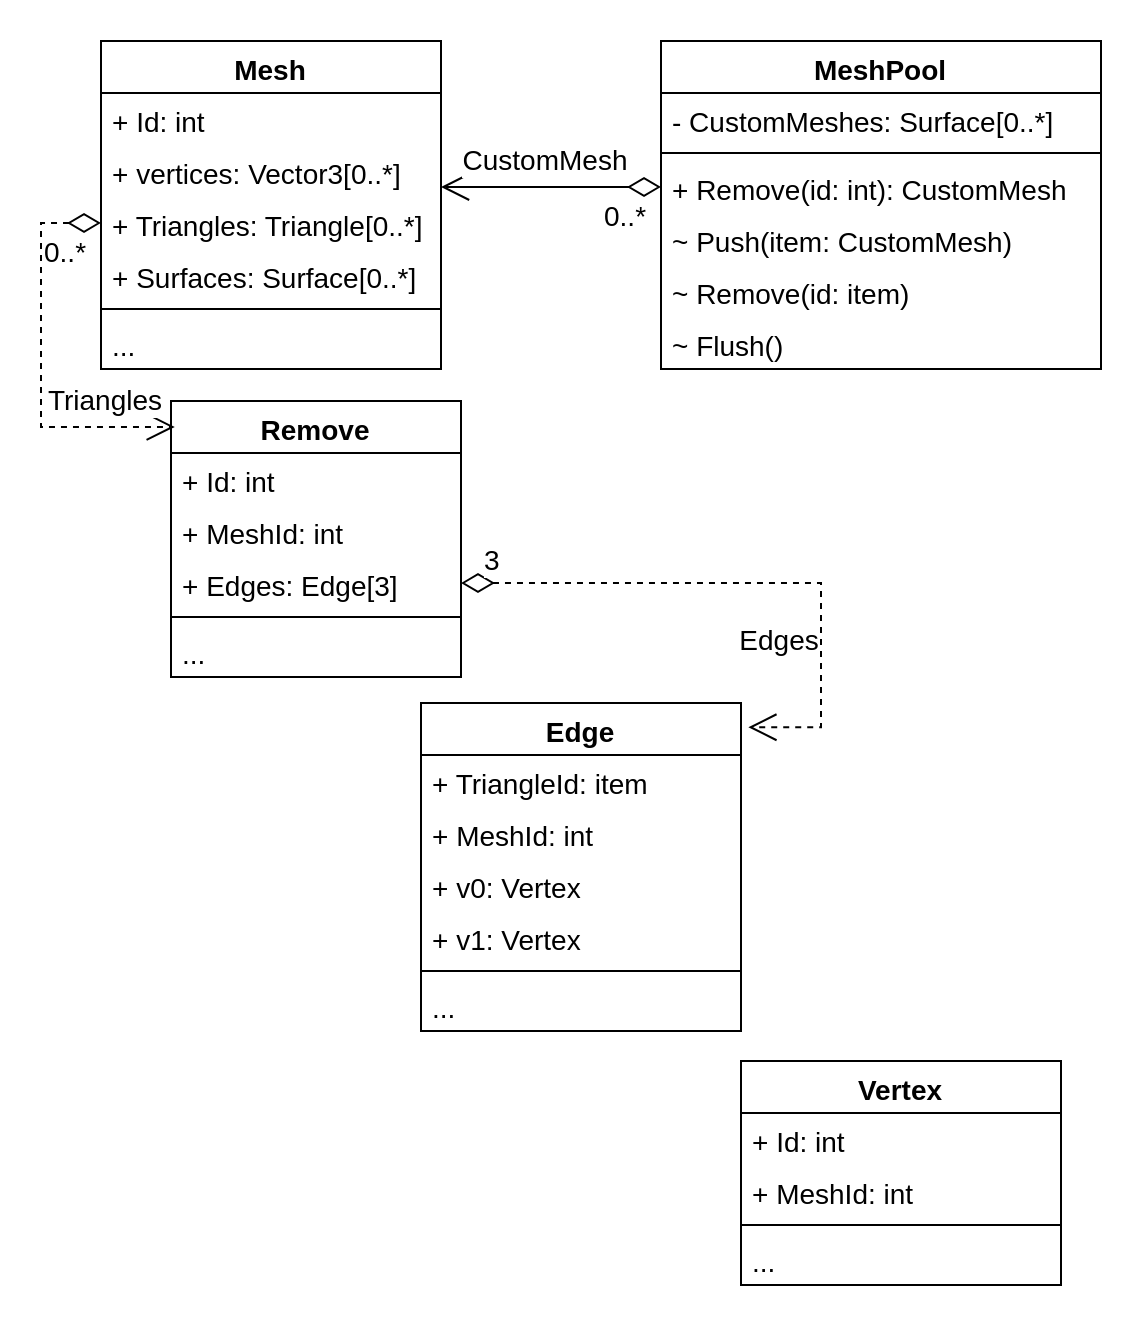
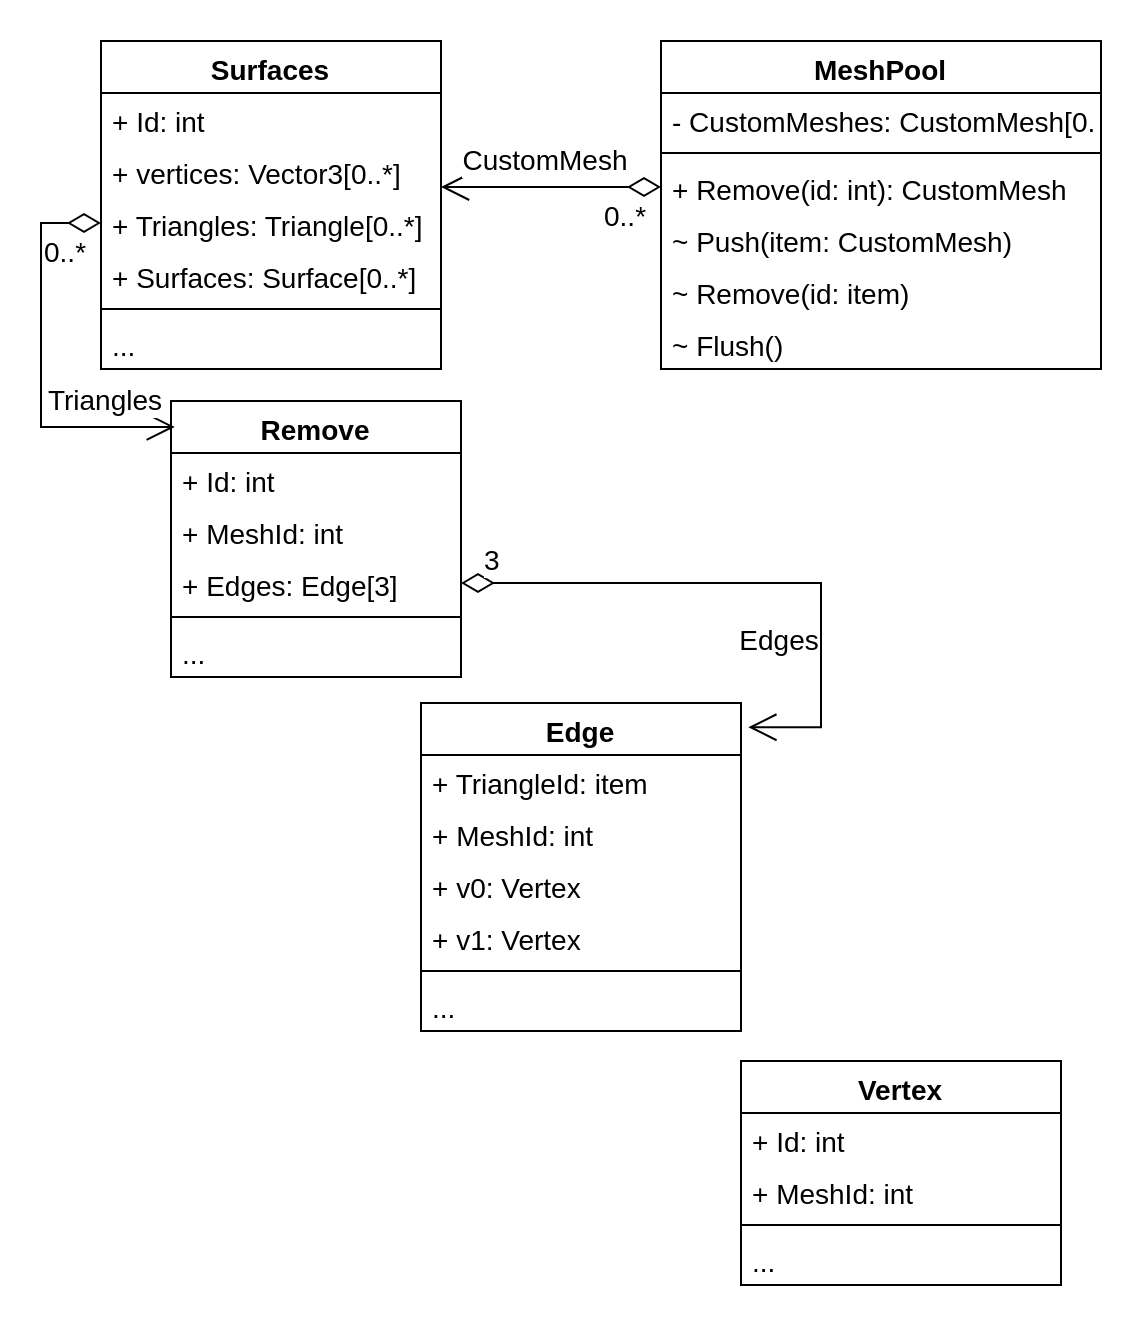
(270, 71) -> (270, 71)
(881, 123) -> (905, 123)
(41, 379) -> (41, 379)
(765, 583) -> (765, 583)
